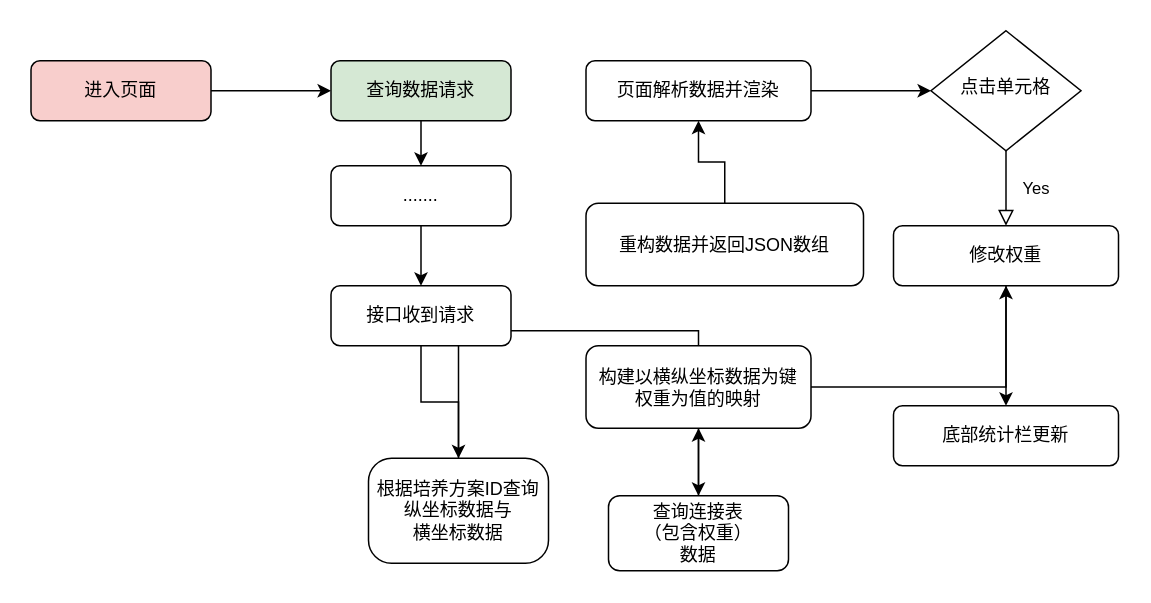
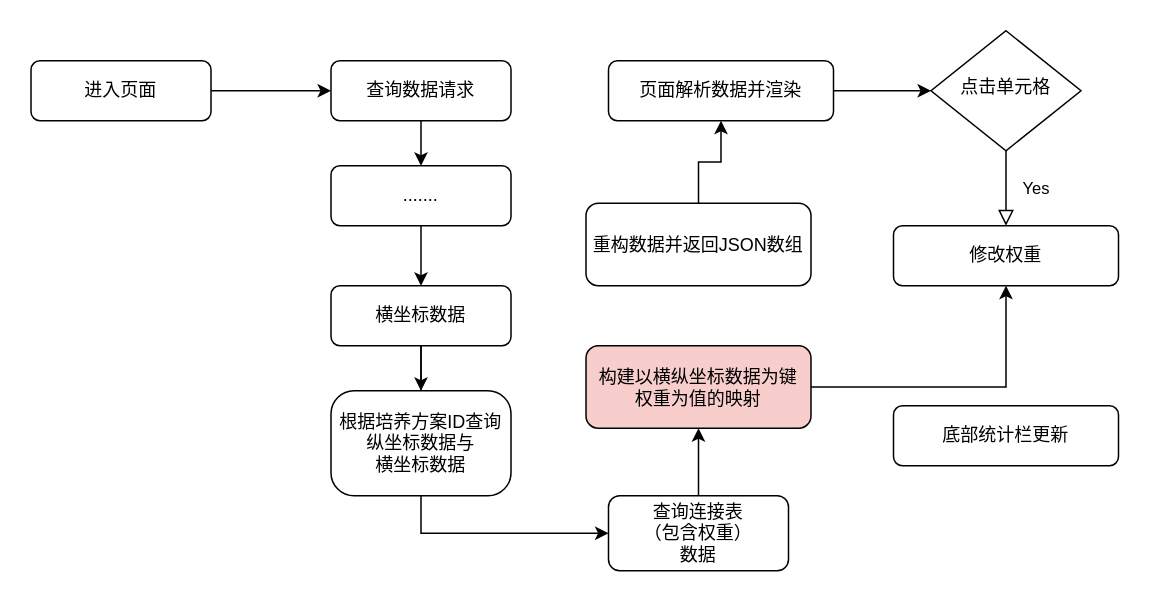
(121, 91) -> (121, 91)
(421, 91) -> (421, 91)
(698, 91) -> (721, 91)
(725, 245) -> (698, 245)
(421, 316) -> (421, 316)
(698, 387) -> (698, 387)
(1006, 392) -> none
(458, 511) -> (421, 443)
